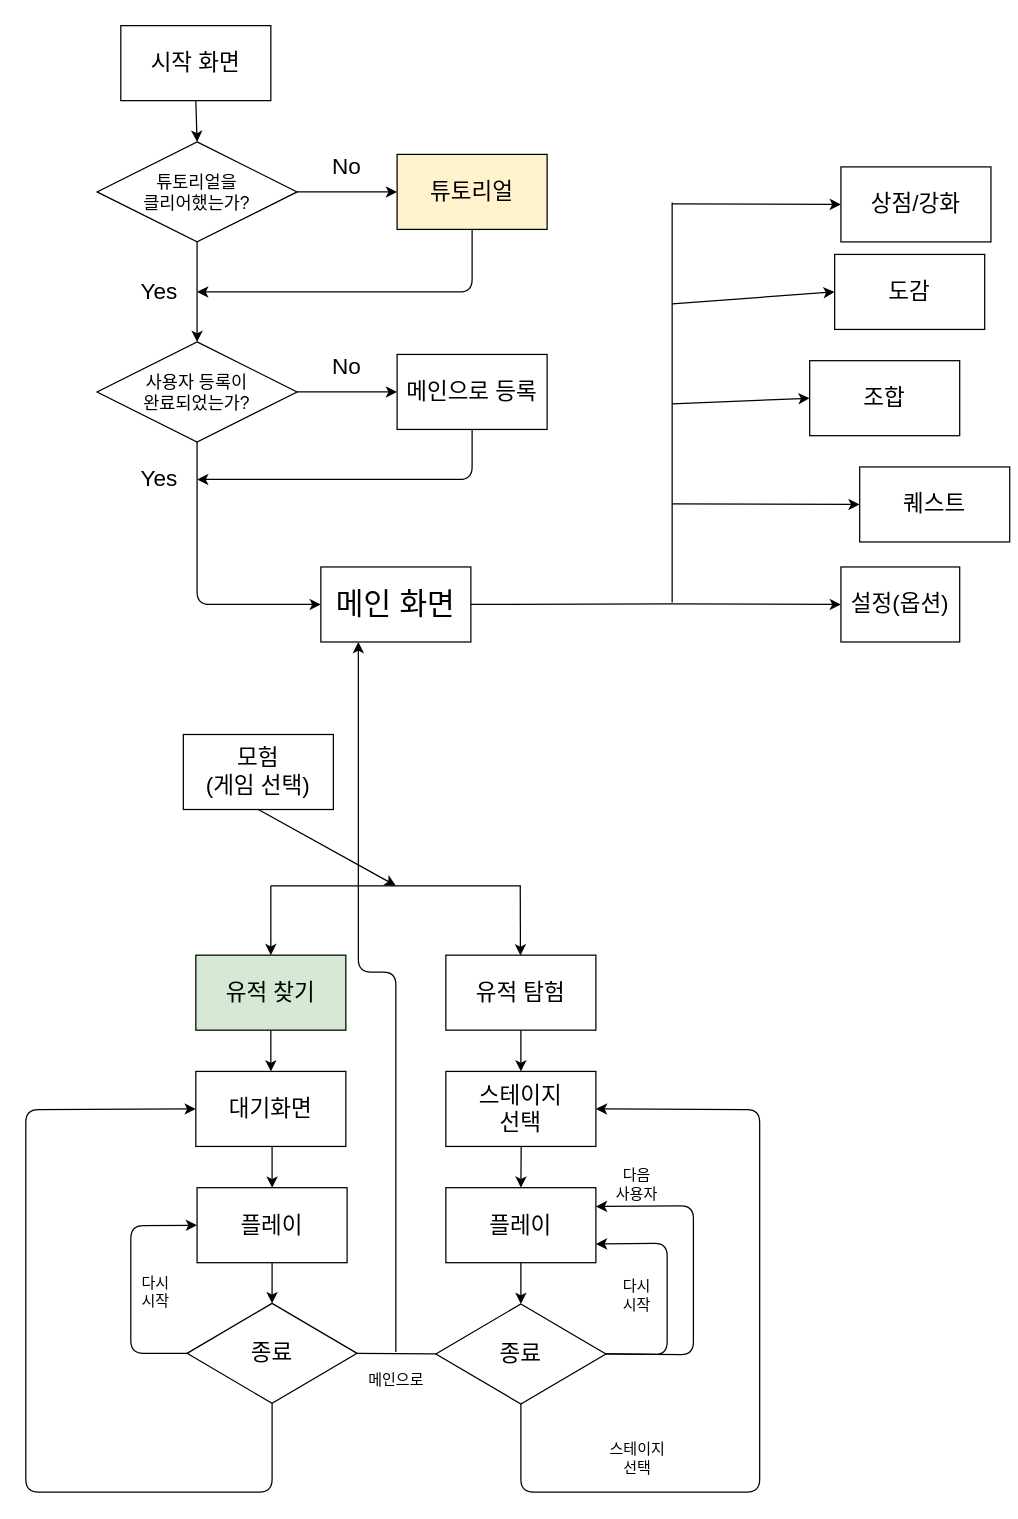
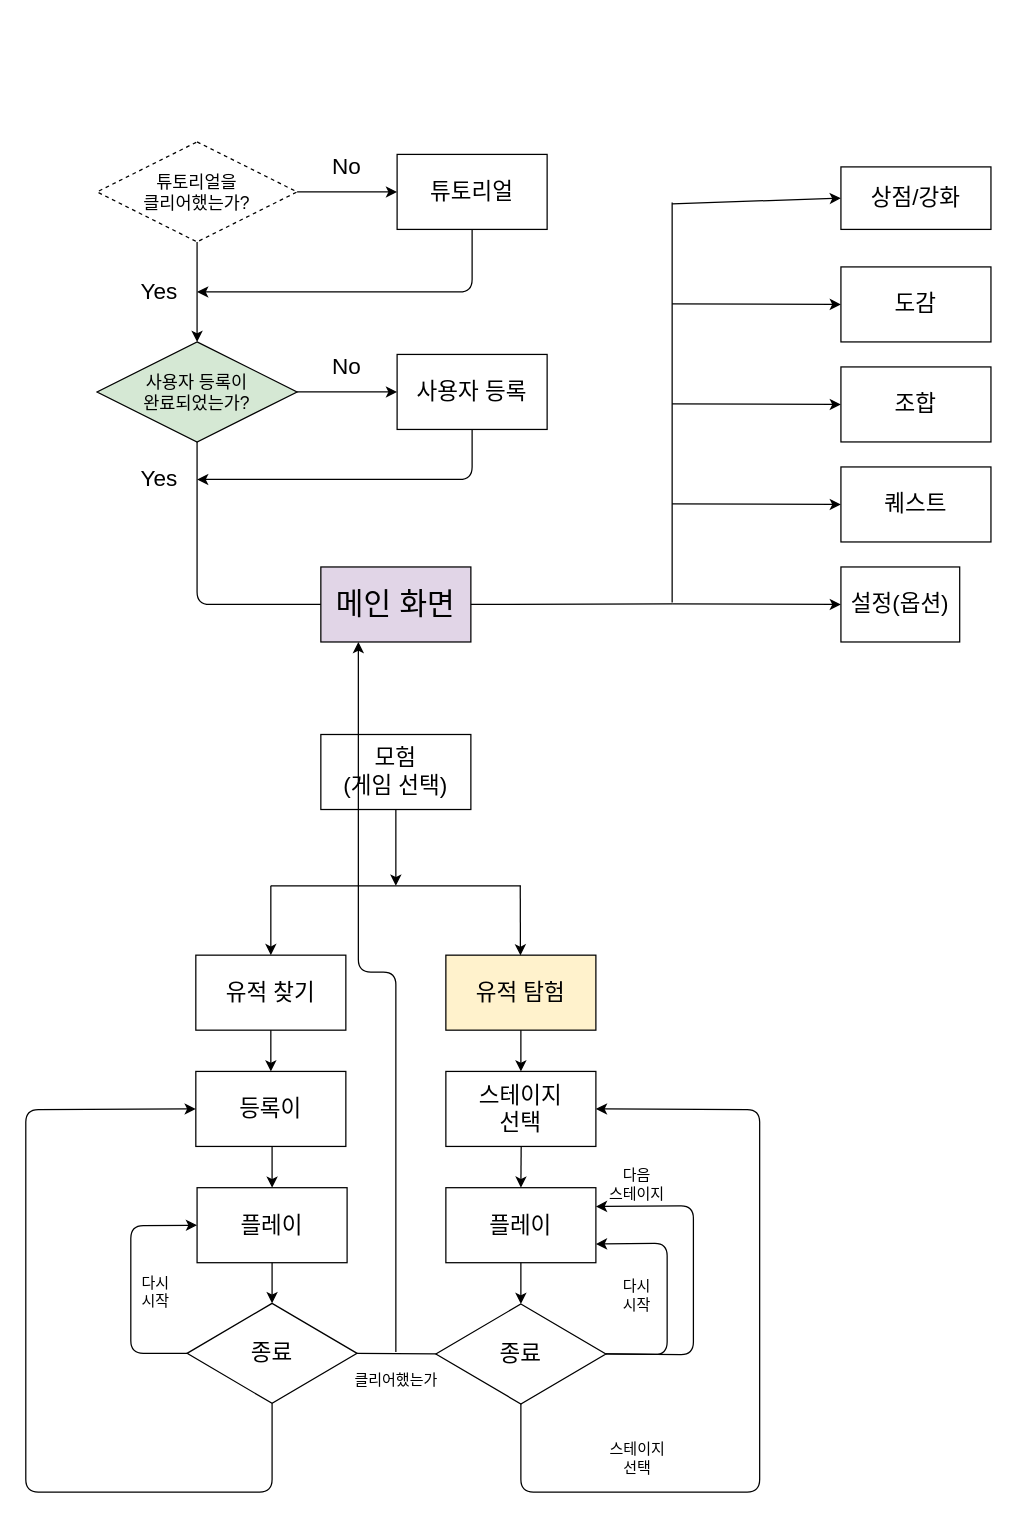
(196, 63) -> none
(196, 117) -> none
(197, 192) -> (197, 192)
(472, 192) -> (472, 192)
(916, 204) -> (916, 198)
(909, 292) -> (916, 304)
(197, 392) -> (197, 392)
(472, 392) -> (472, 392)
(884, 398) -> (916, 404)
(934, 504) -> (916, 504)
(311, 604) -> (314, 604)
(396, 604) -> (396, 604)
(258, 772) -> (396, 772)
(271, 993) -> (271, 993)
(521, 993) -> (521, 993)
(271, 1109) -> (271, 1109)
(637, 1184) -> (637, 1184)
(396, 1381) -> (396, 1381)
